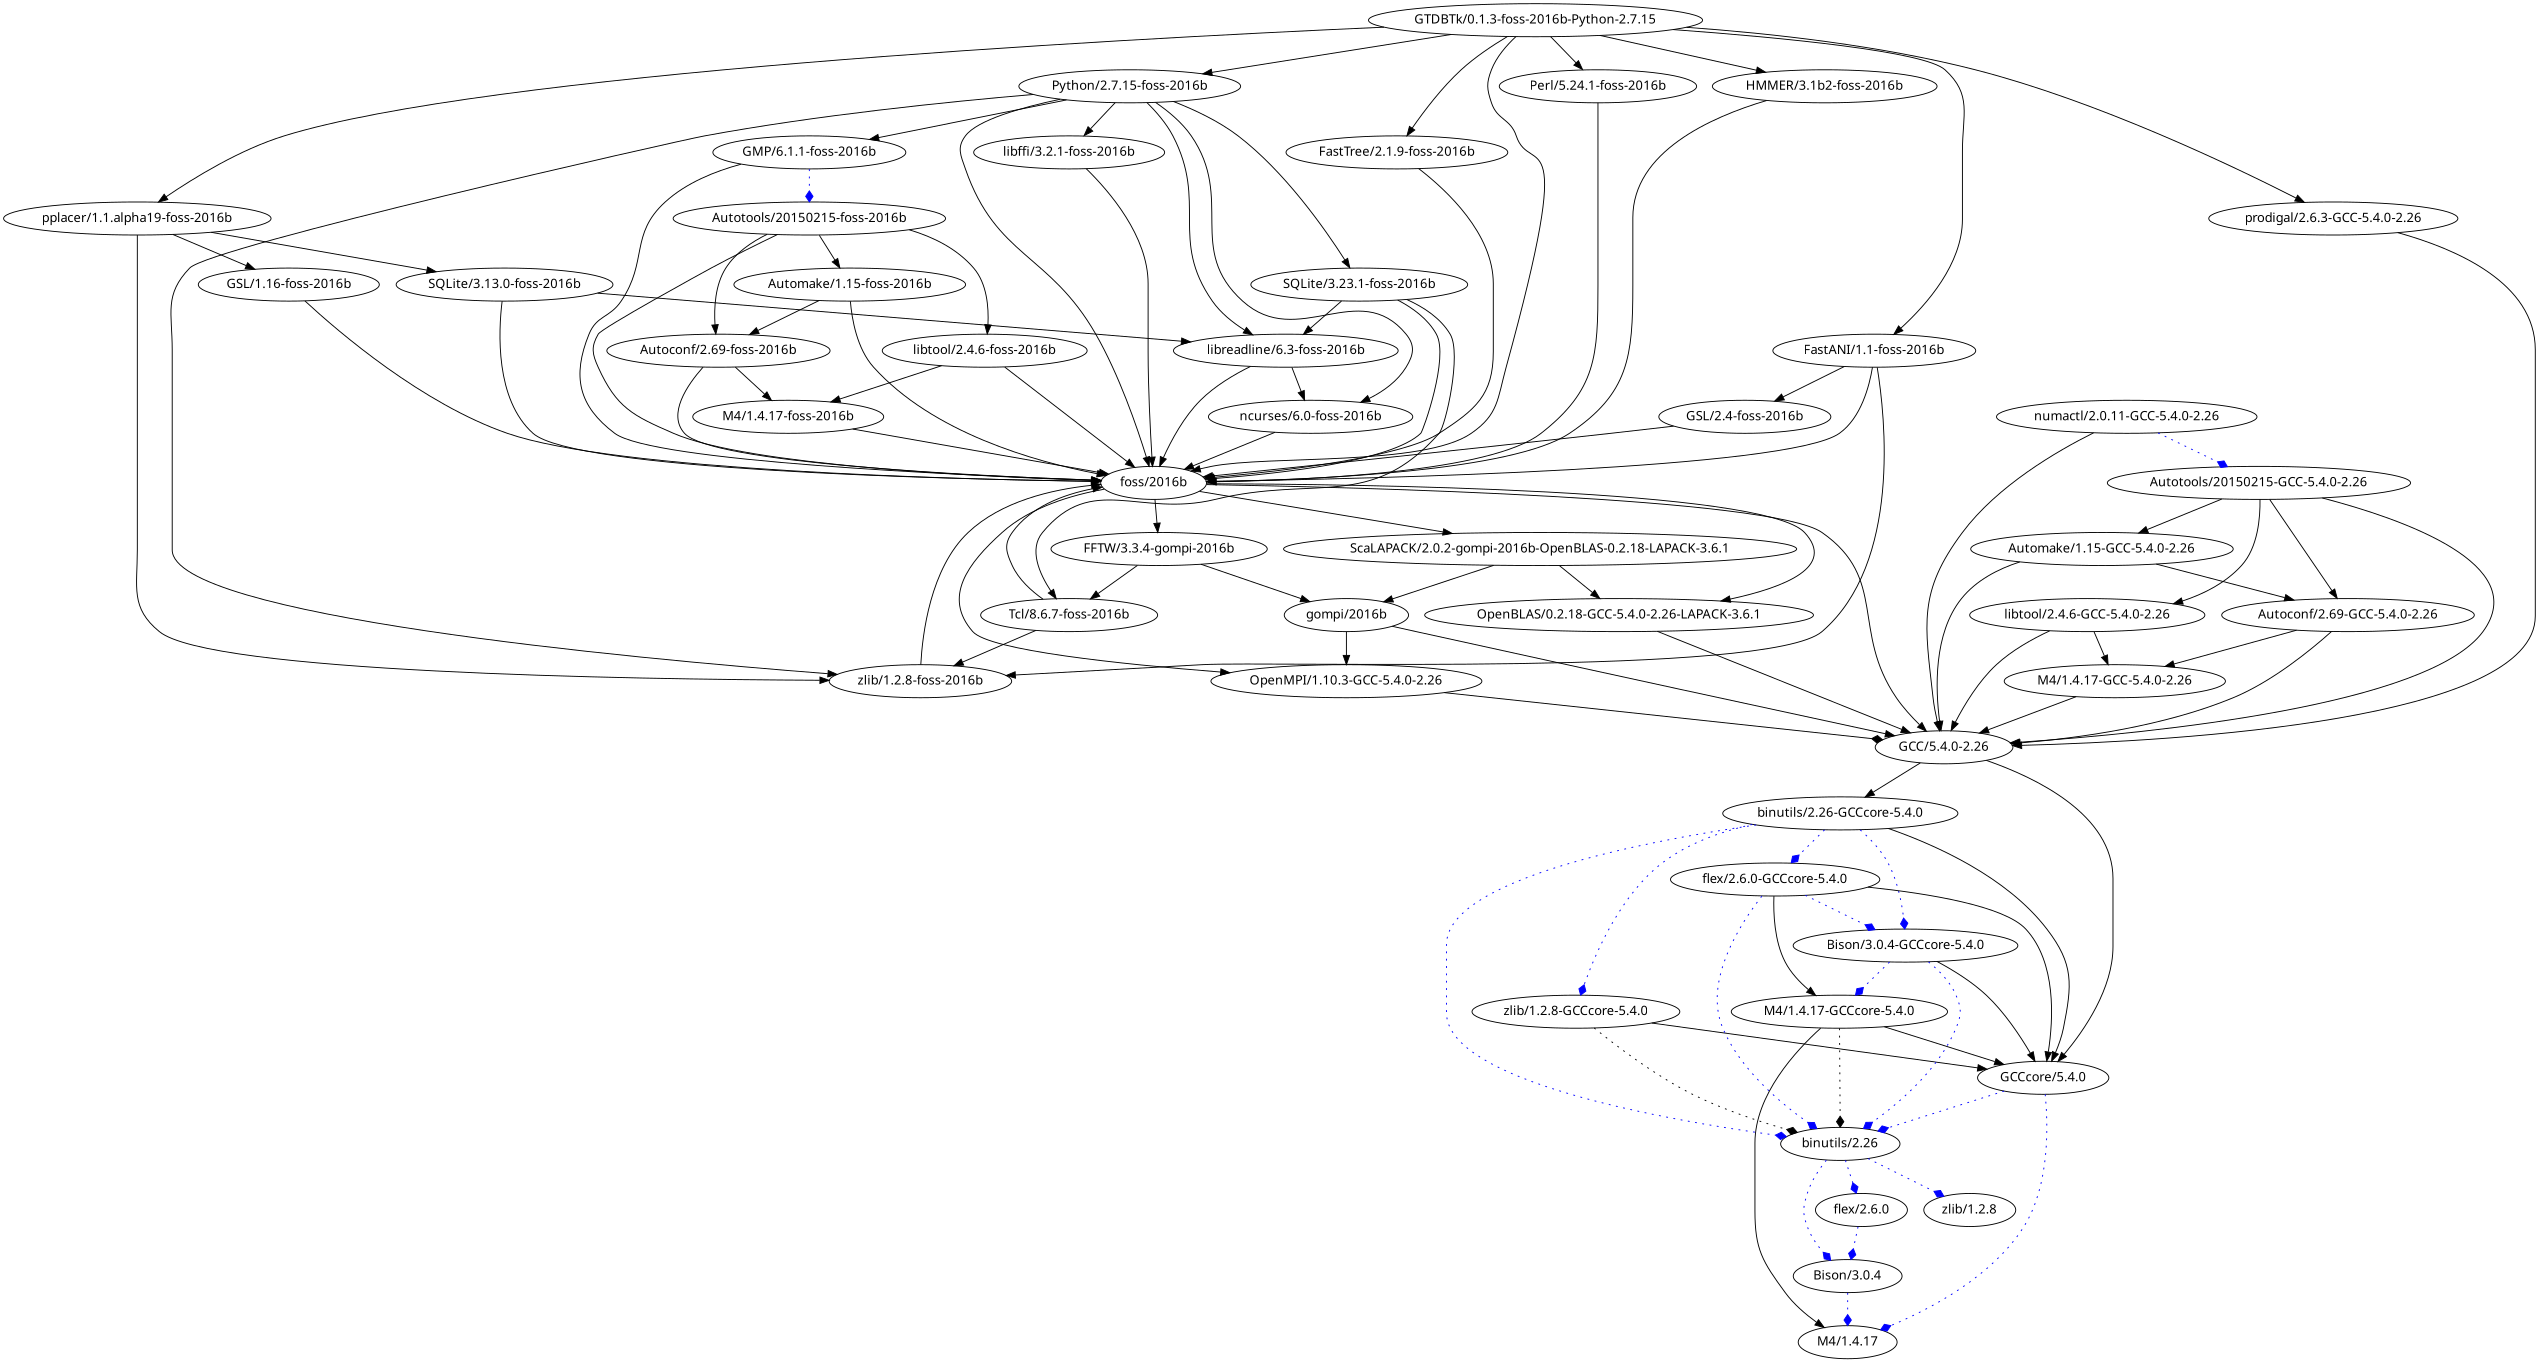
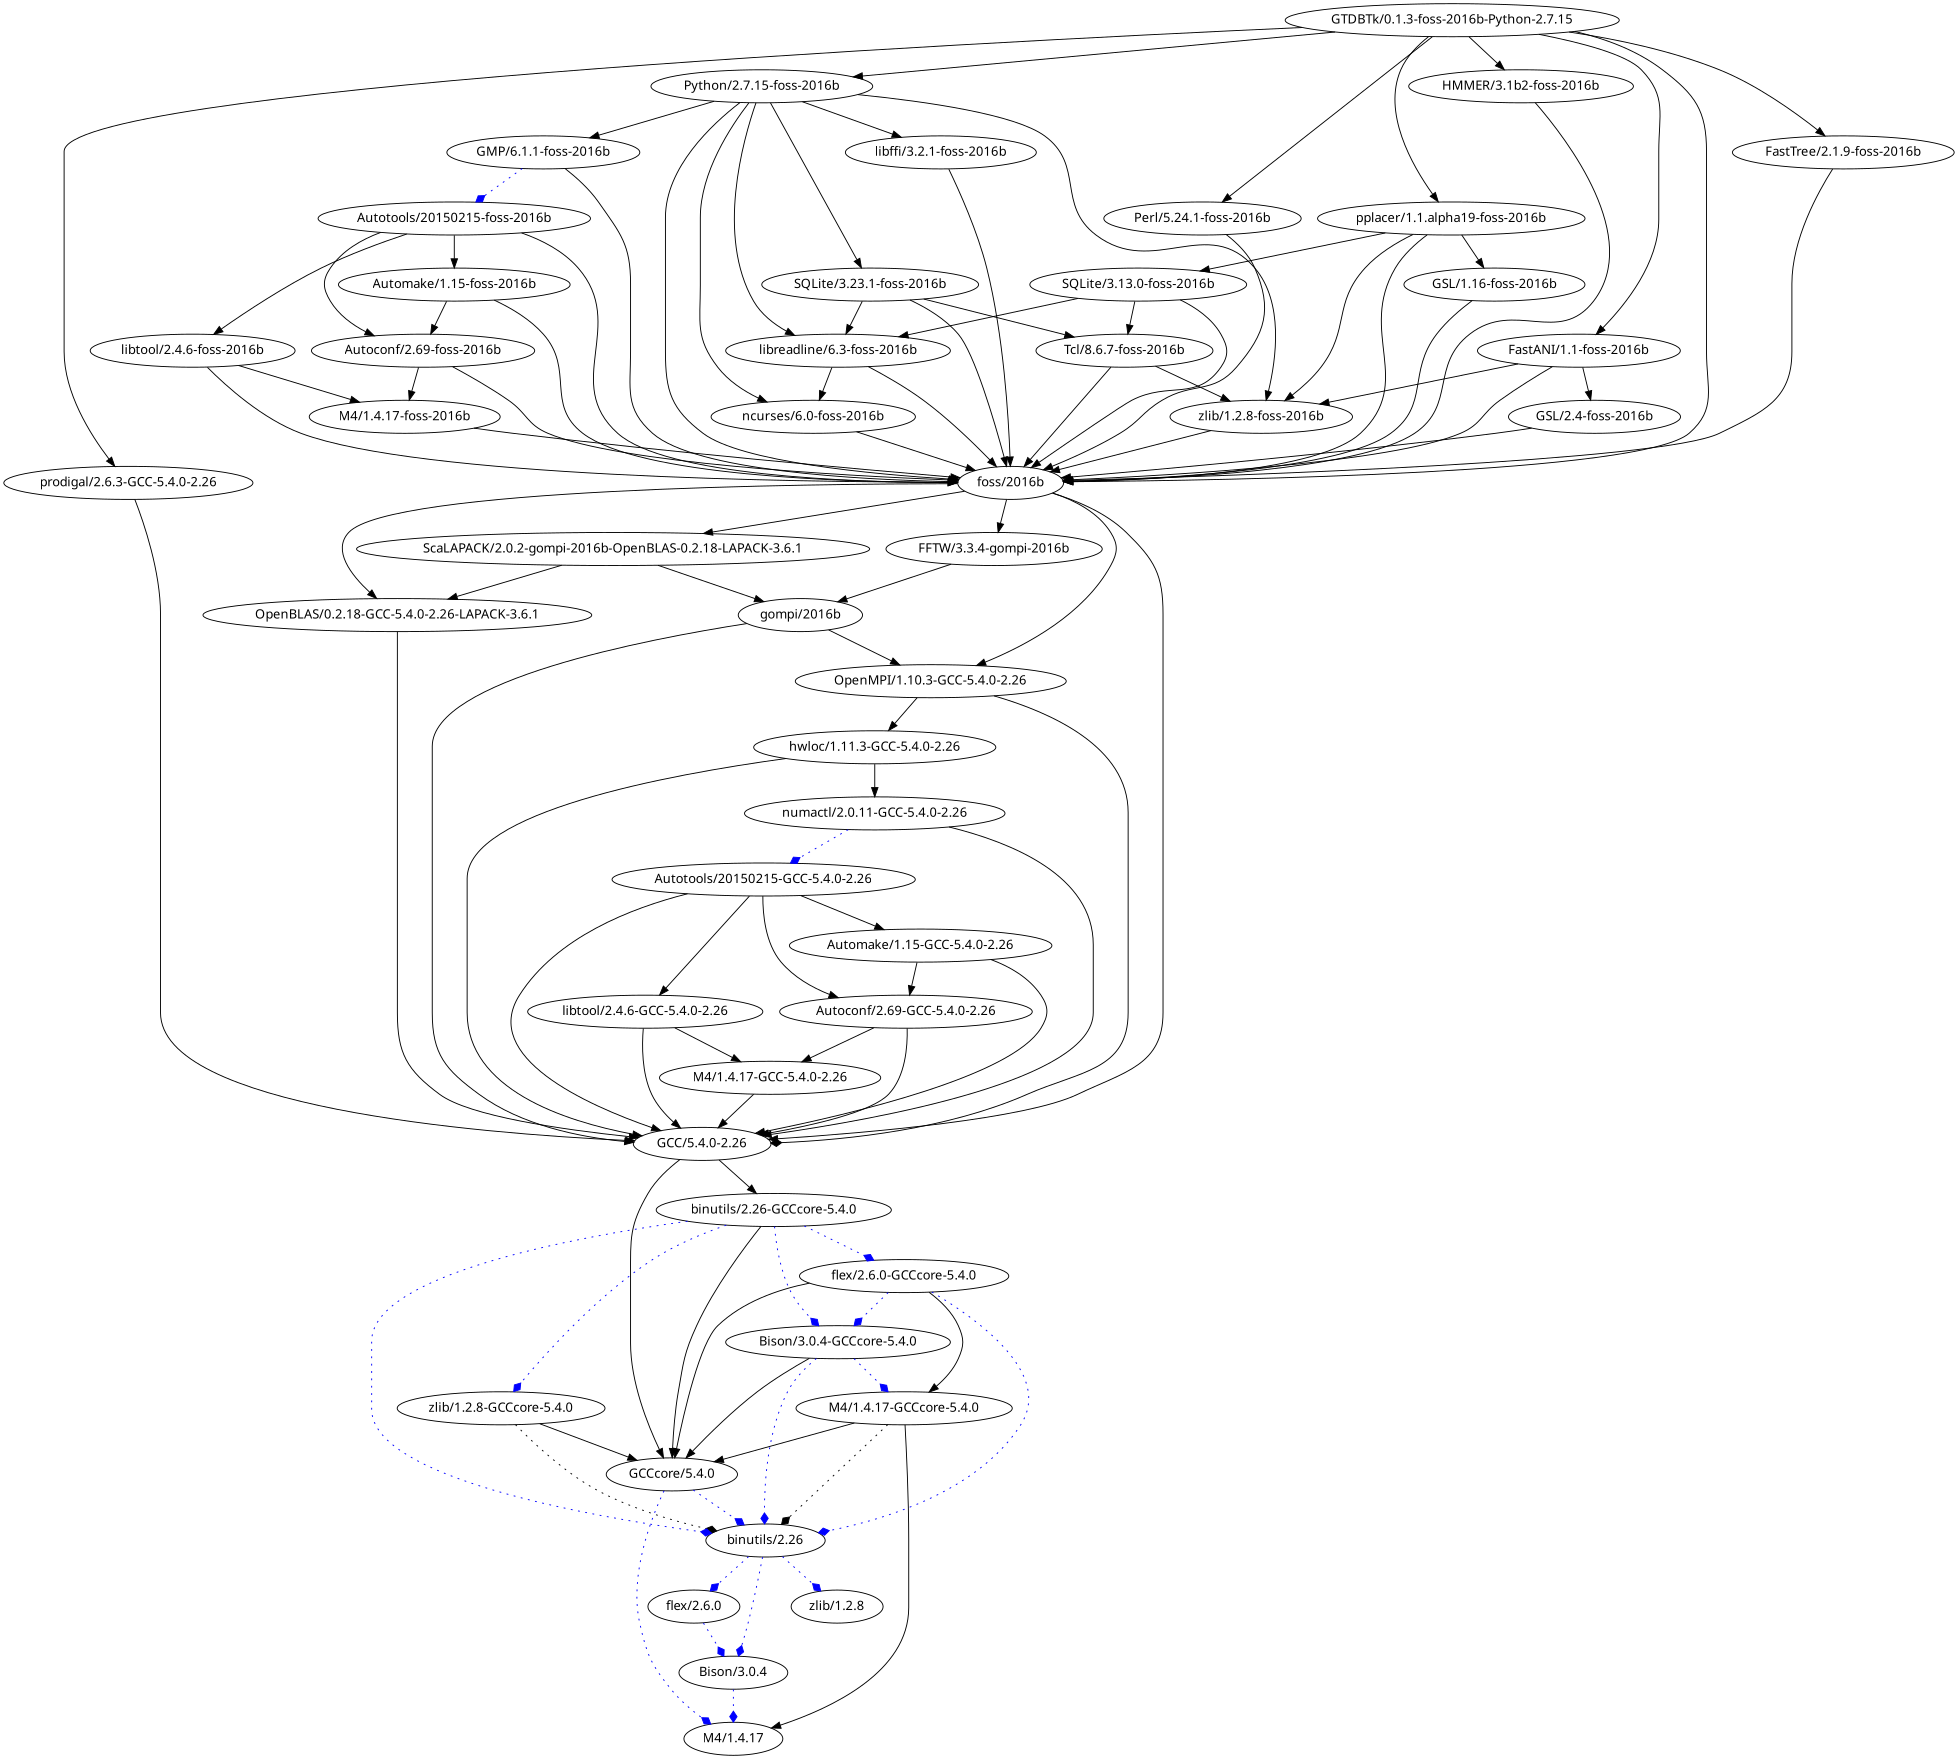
none -> (1351, 439)
(1118, 579) -> (1132, 313)
none -> (875, 747)
